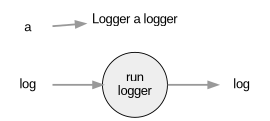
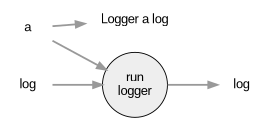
(135, 20) -> (135, 20)
none -> (75, 53)
